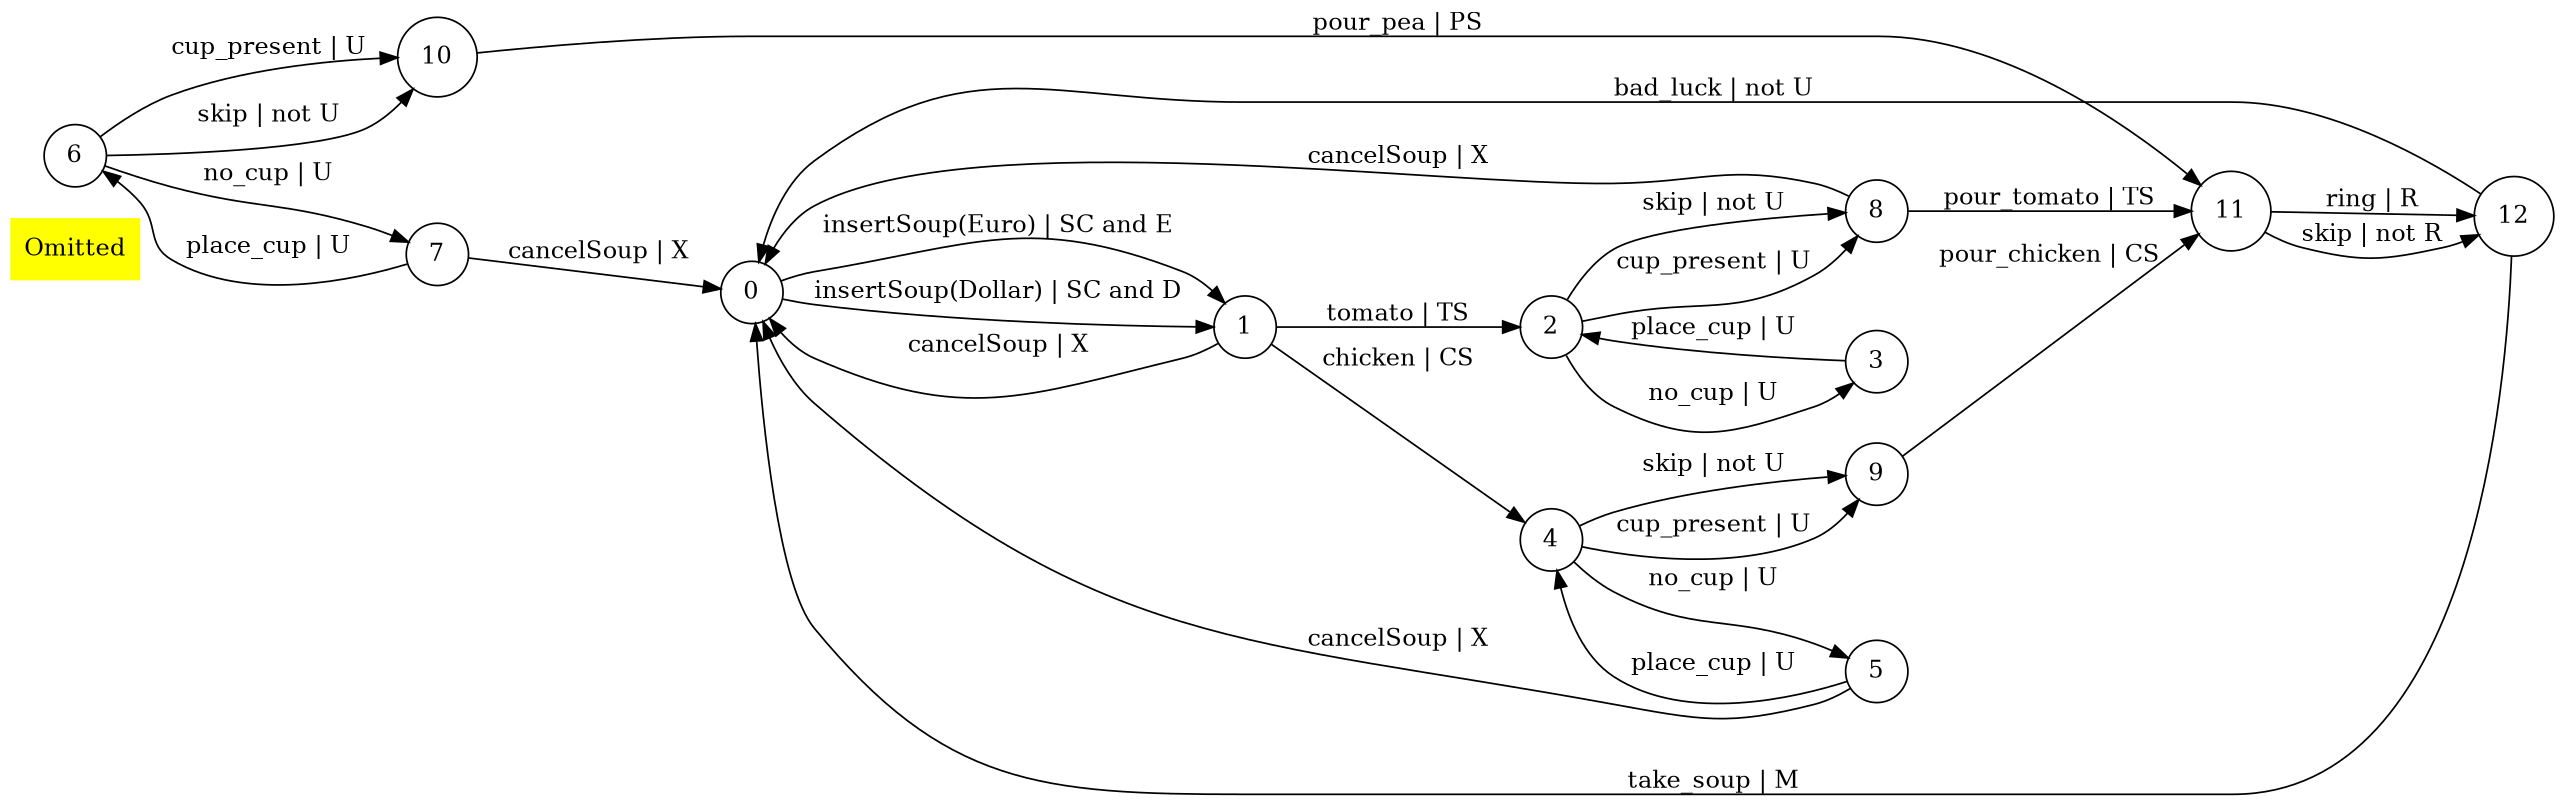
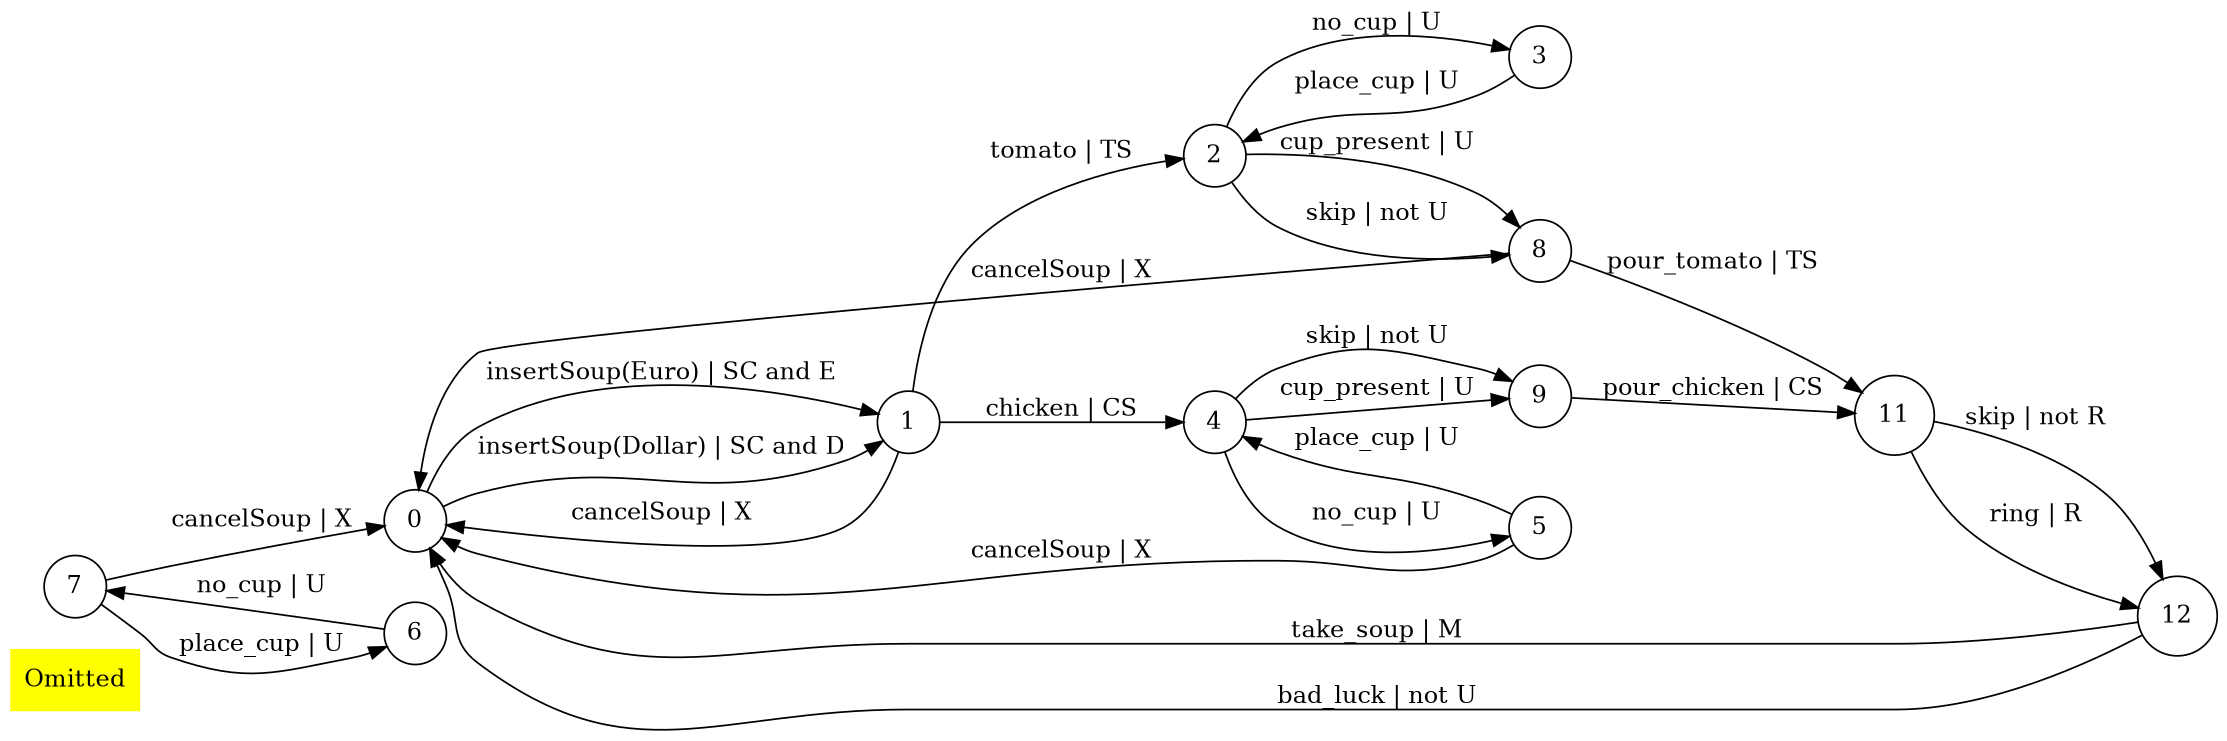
(437, 57) -> none
